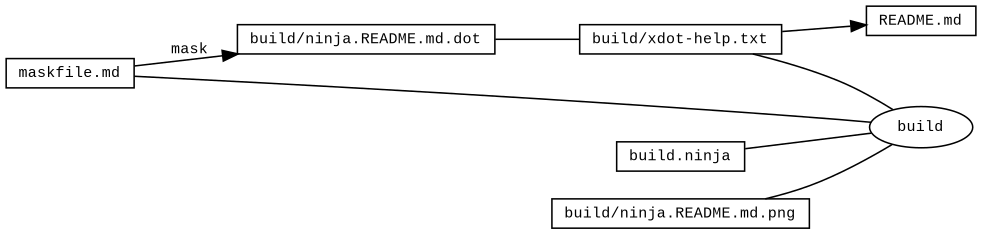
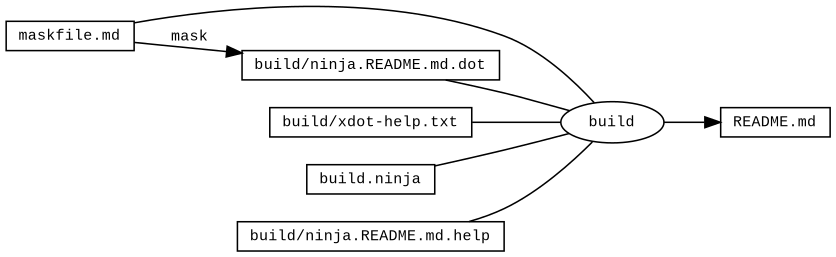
(816, 29) -> (684, 122)
(537, 39) -> (508, 94)
(681, 214) -> (371, 236)
